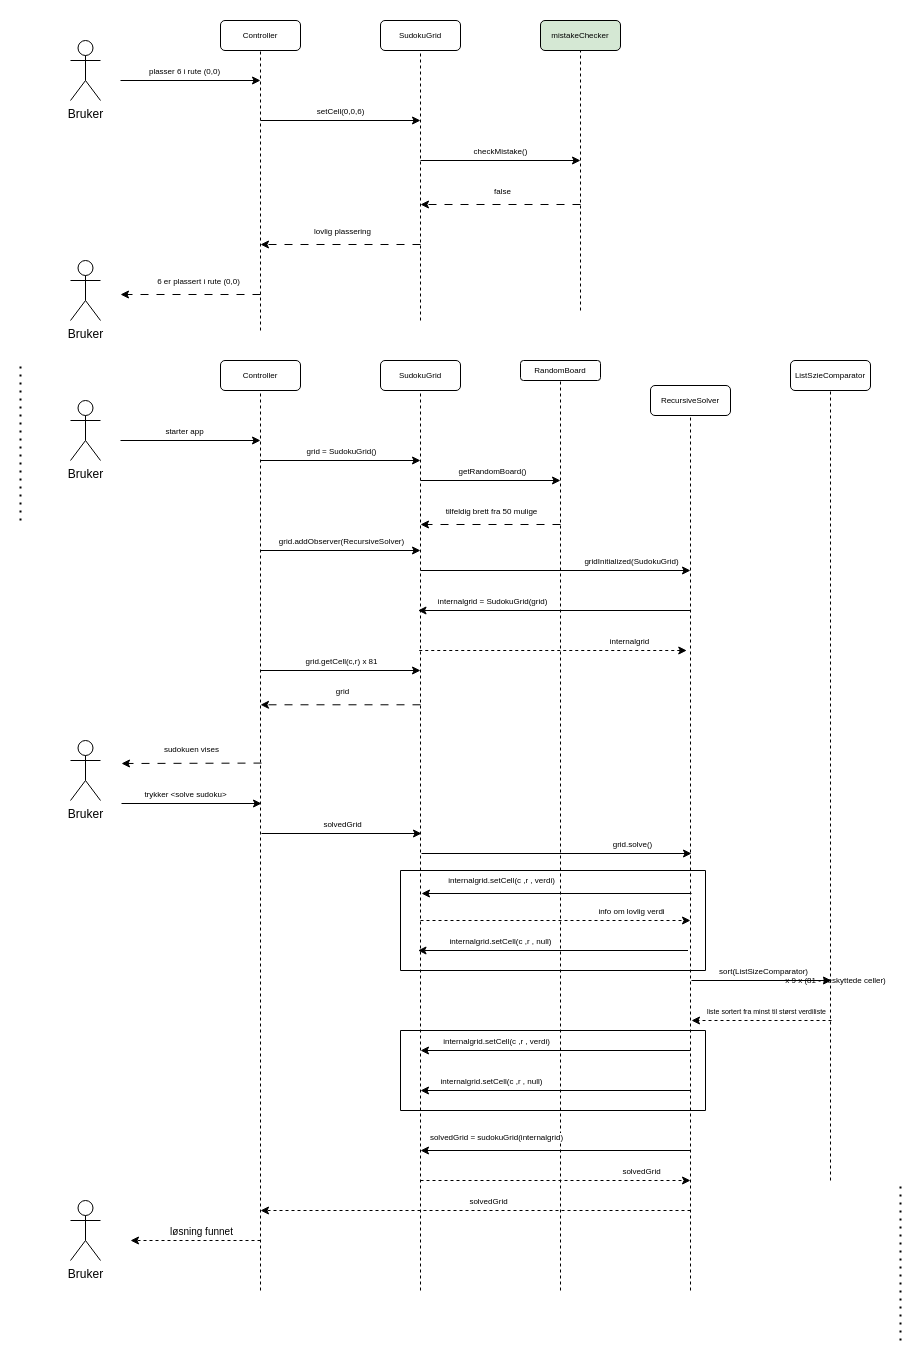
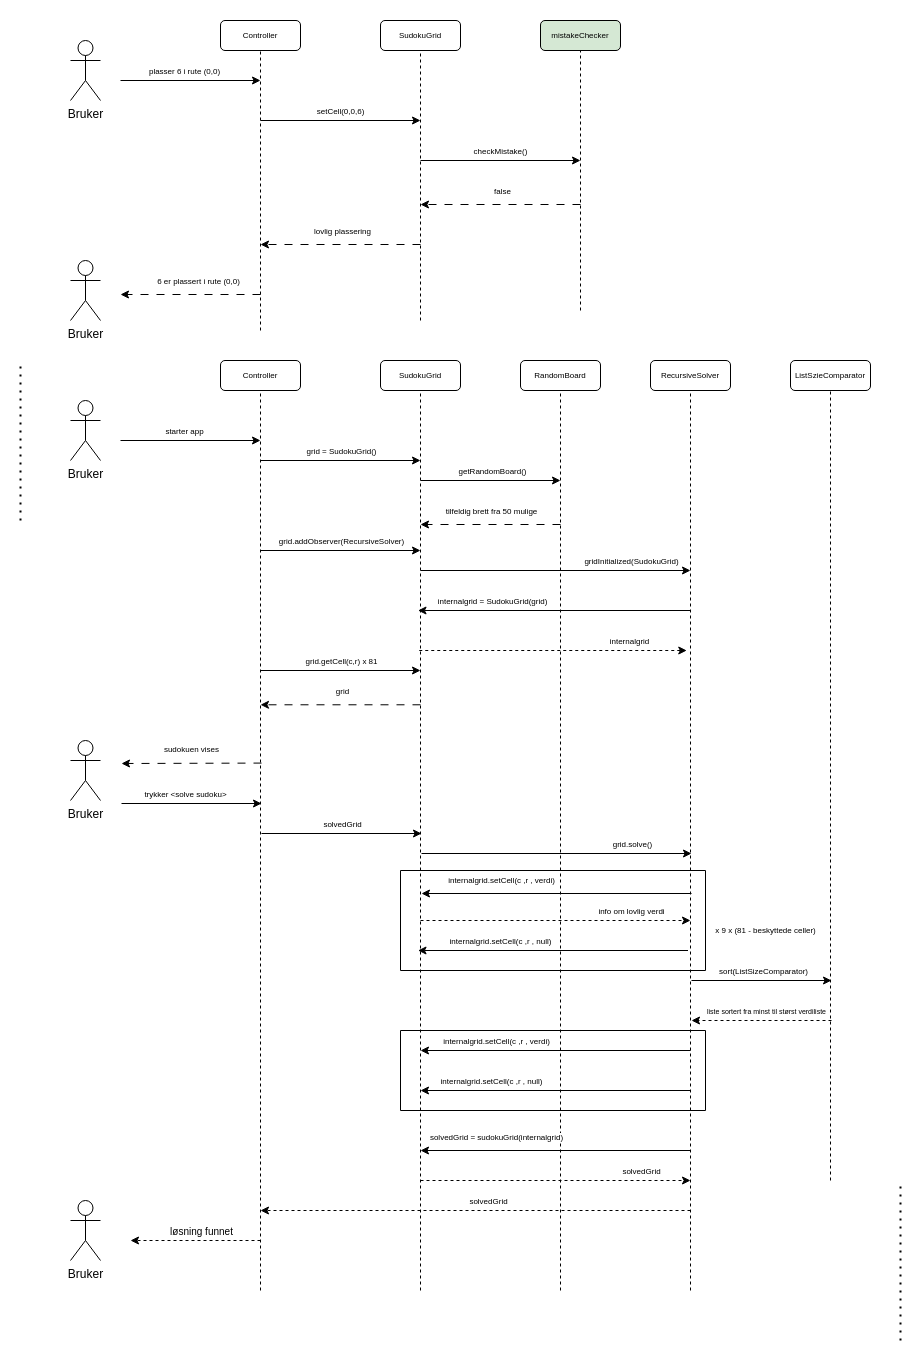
(561, 371) -> (561, 376)
(691, 401) -> (691, 376)
(836, 981) -> (766, 931)
